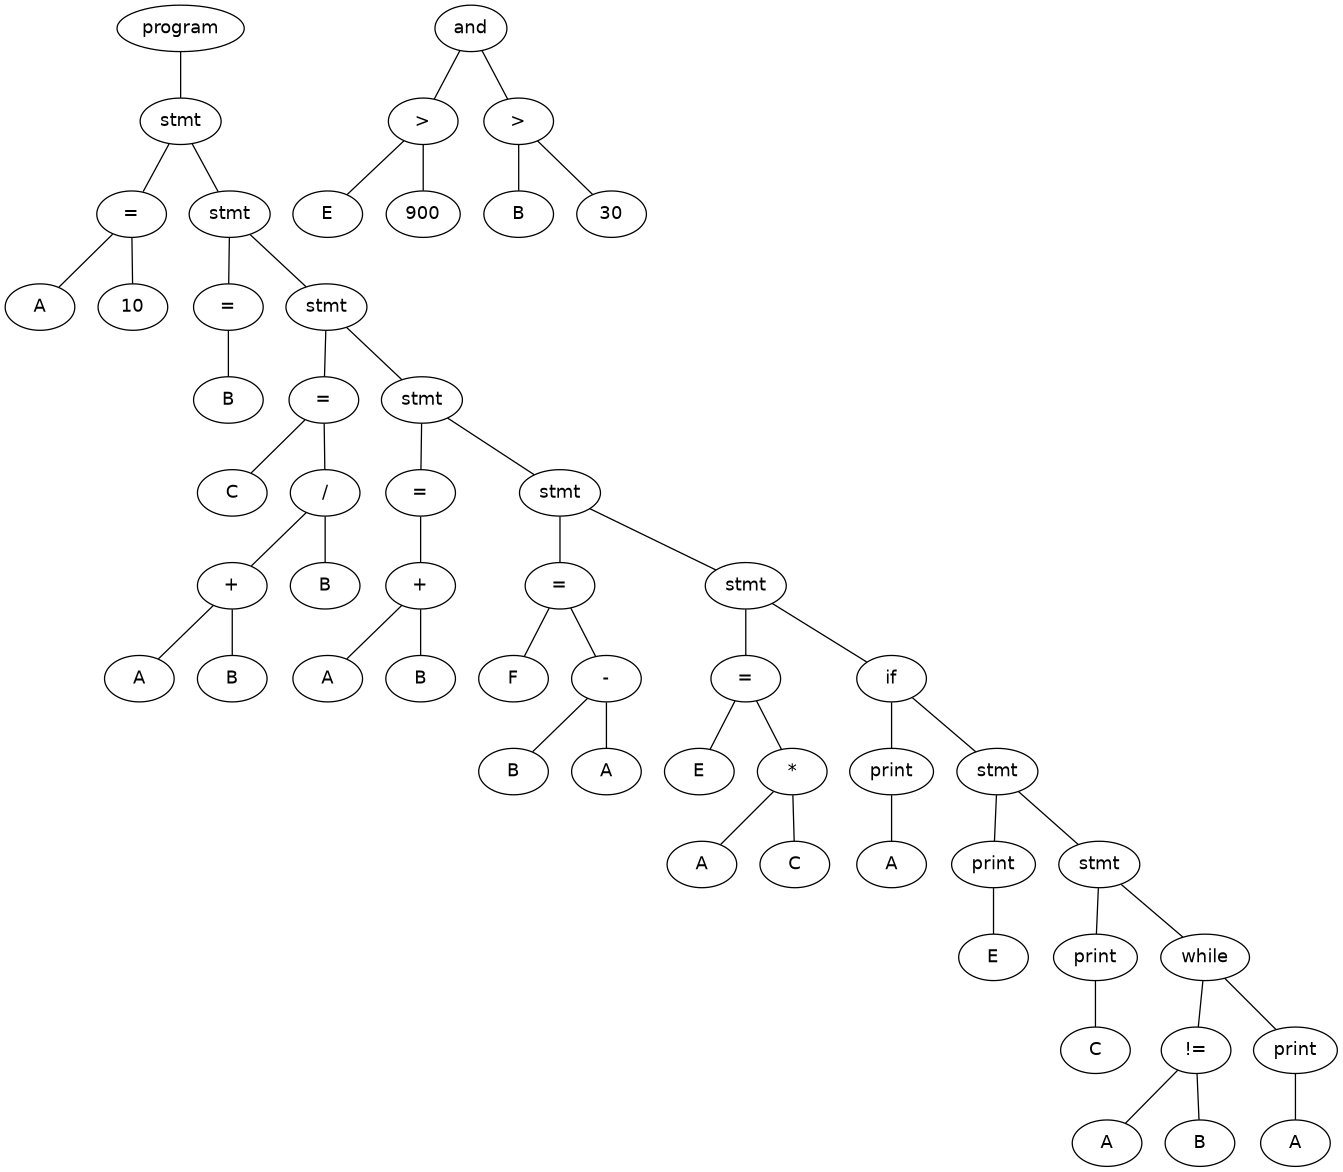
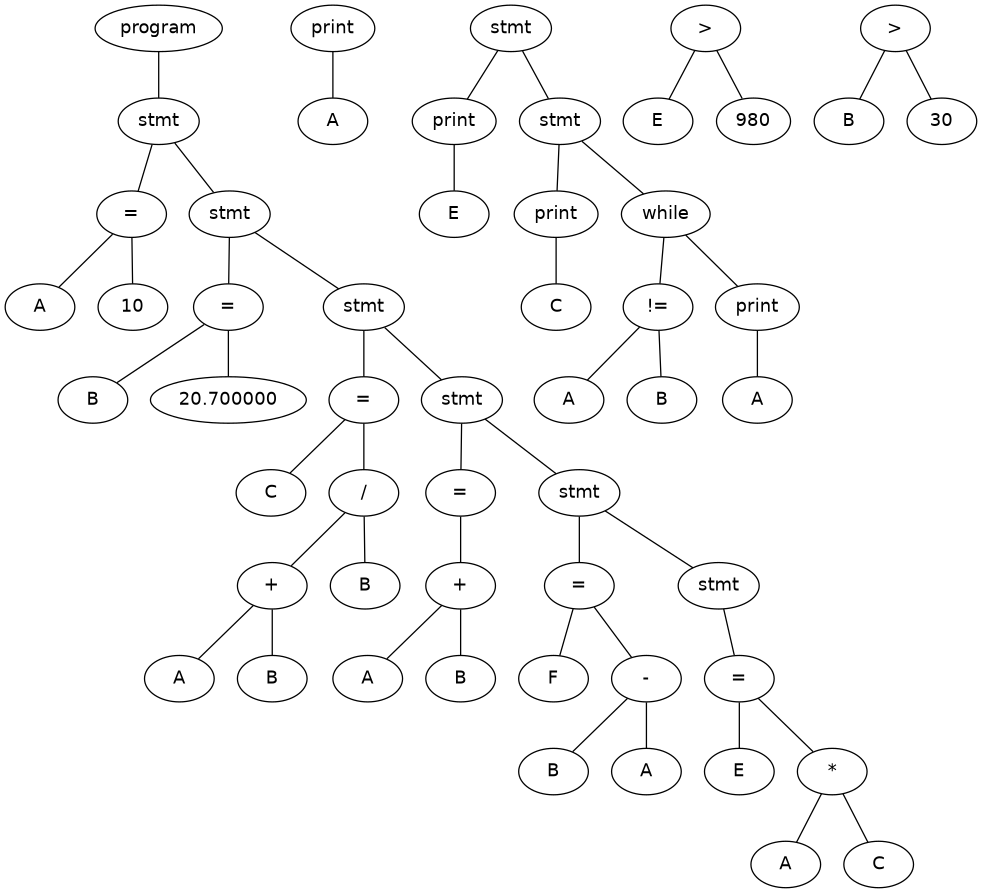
(471, 28) -> none
(423, 214) -> (754, 121)
none -> (228, 400)
(892, 679) -> none
